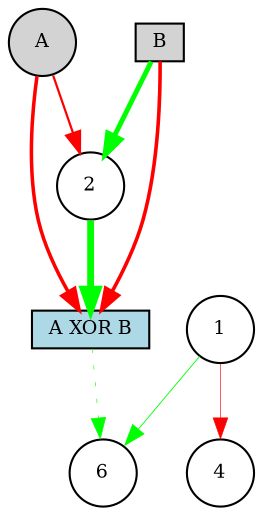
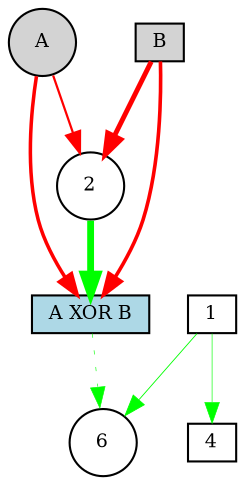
(133, 99) -> (133, 99)
(220, 329) -> (212, 314)
(220, 391) -> (212, 368)
(220, 473) -> (212, 443)
